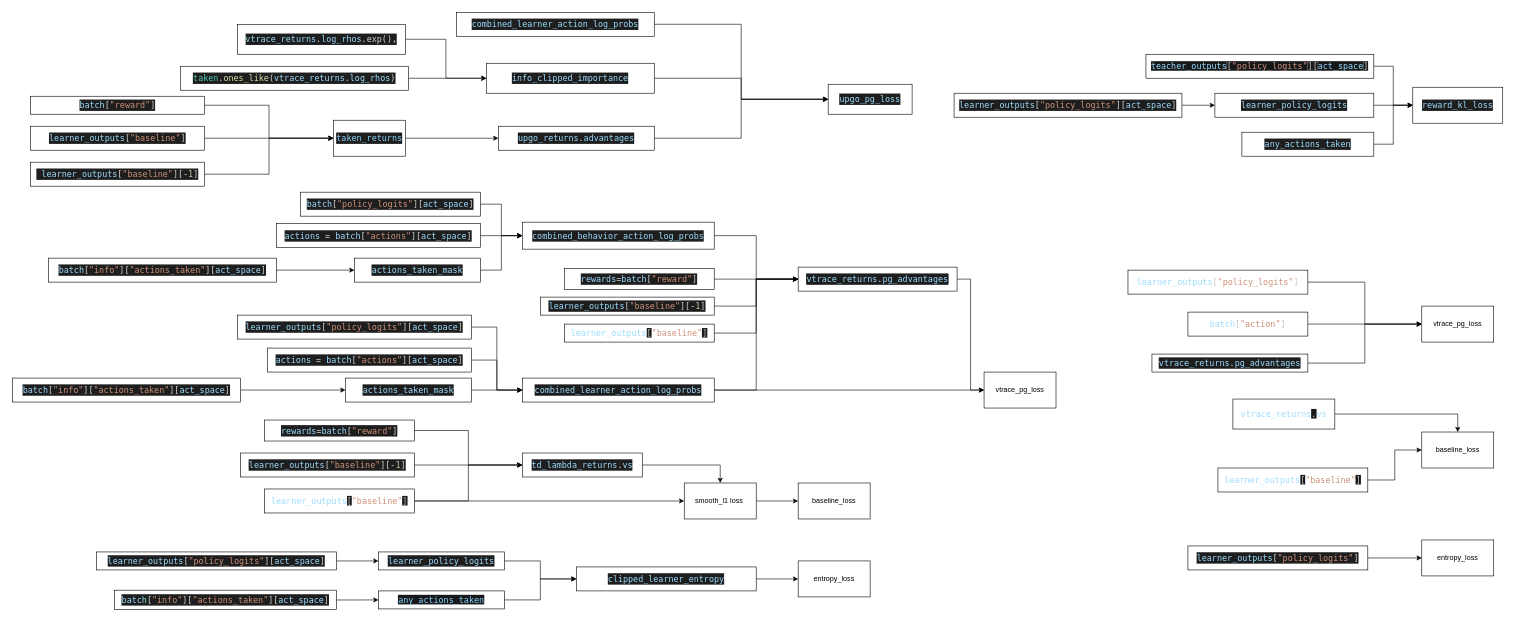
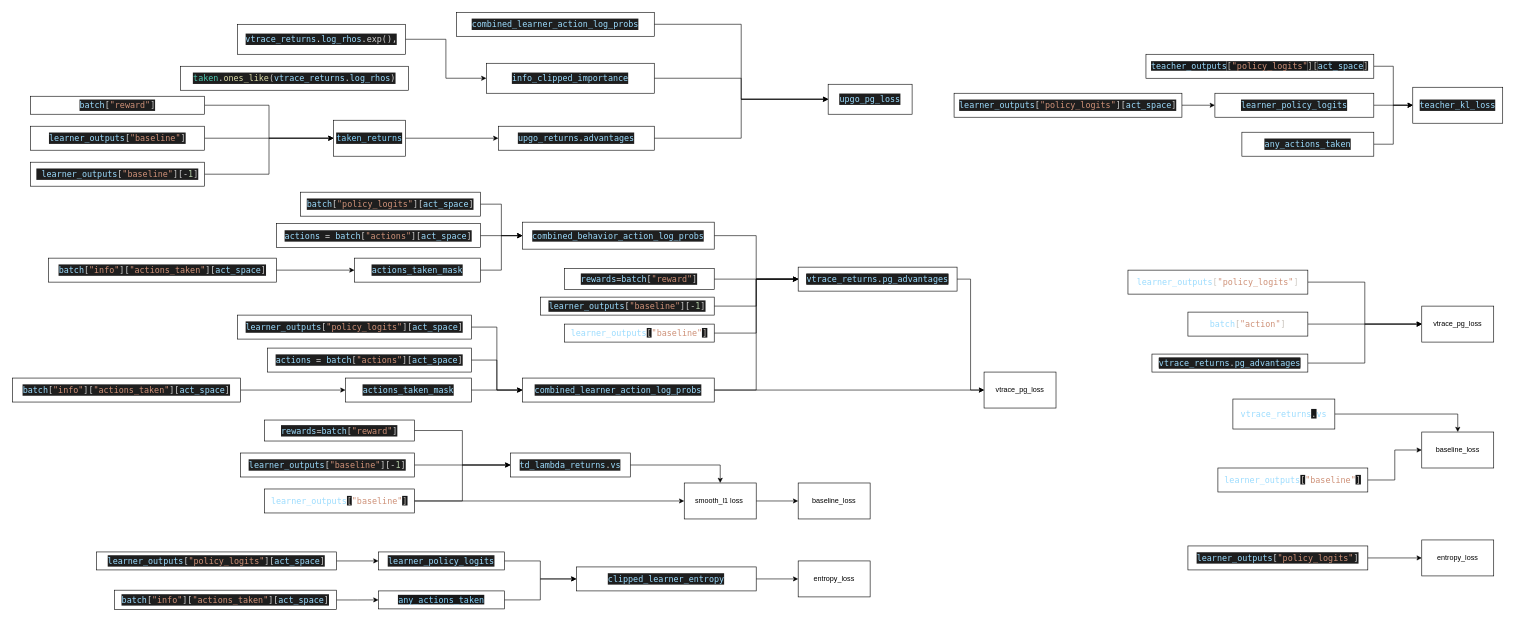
(425, 78) -> none
(1458, 105) -> (1458, 105)
(582, 465) -> (570, 465)
